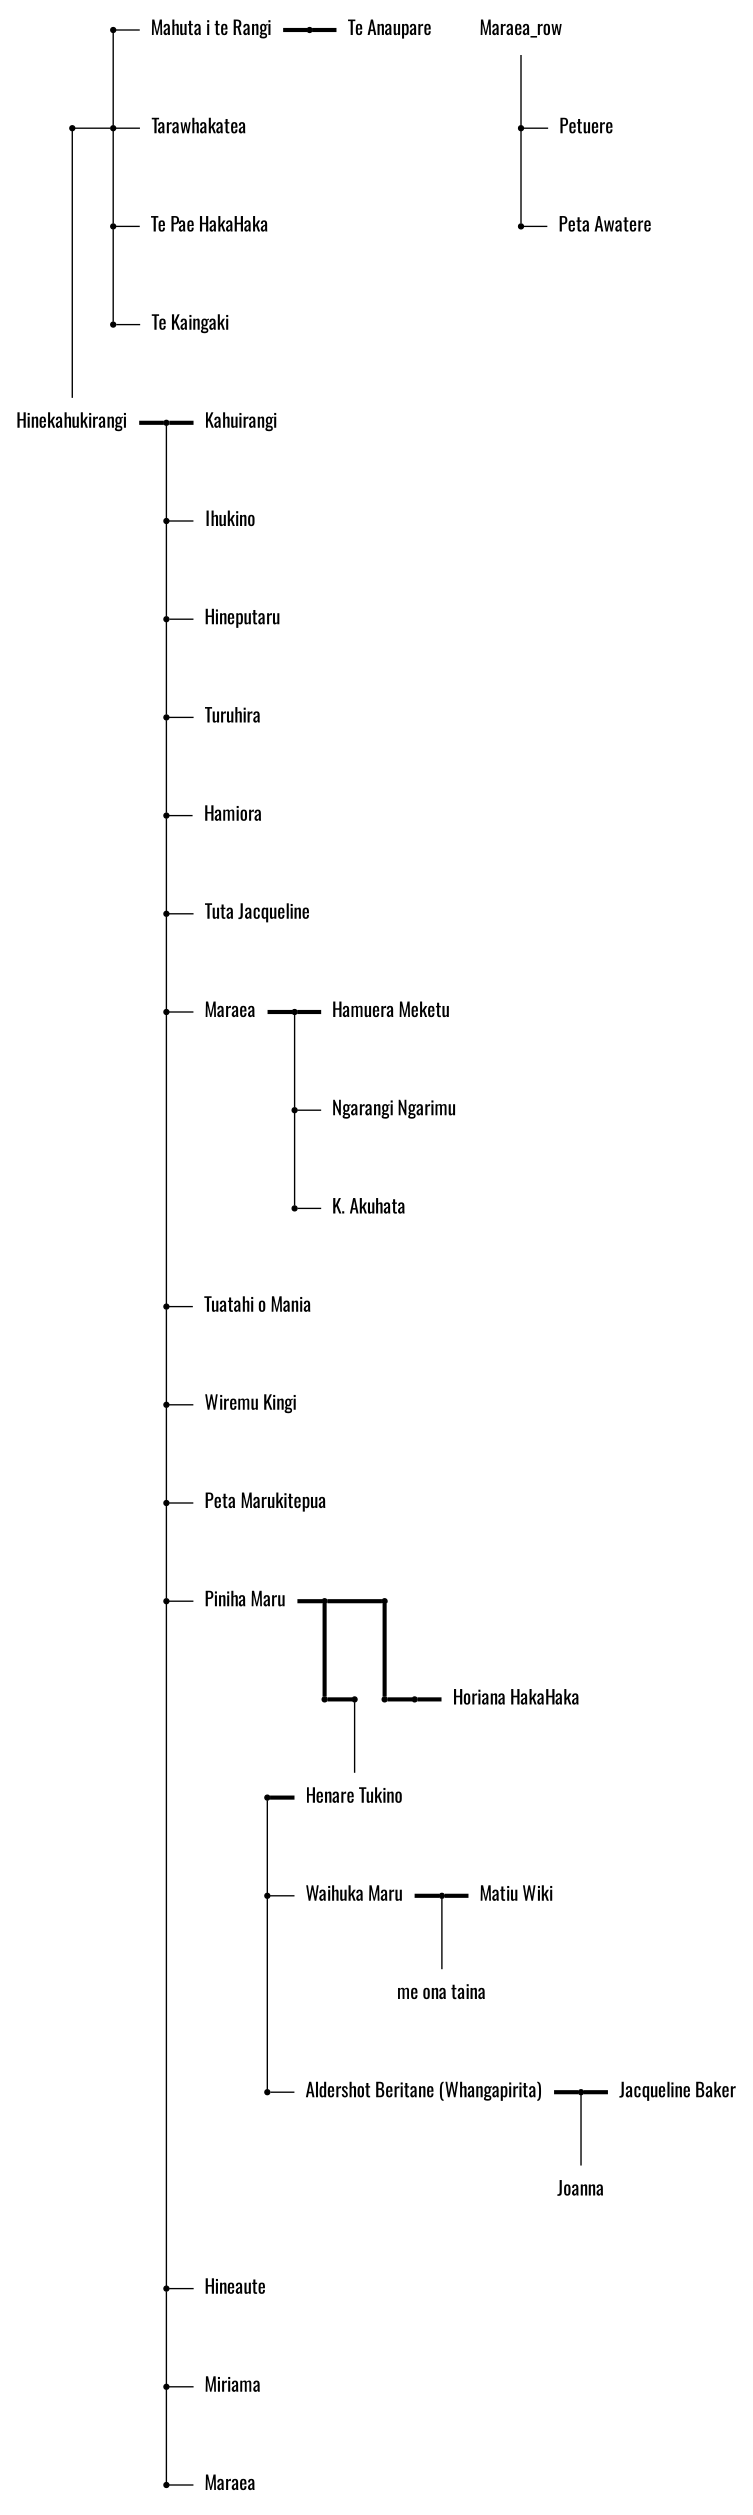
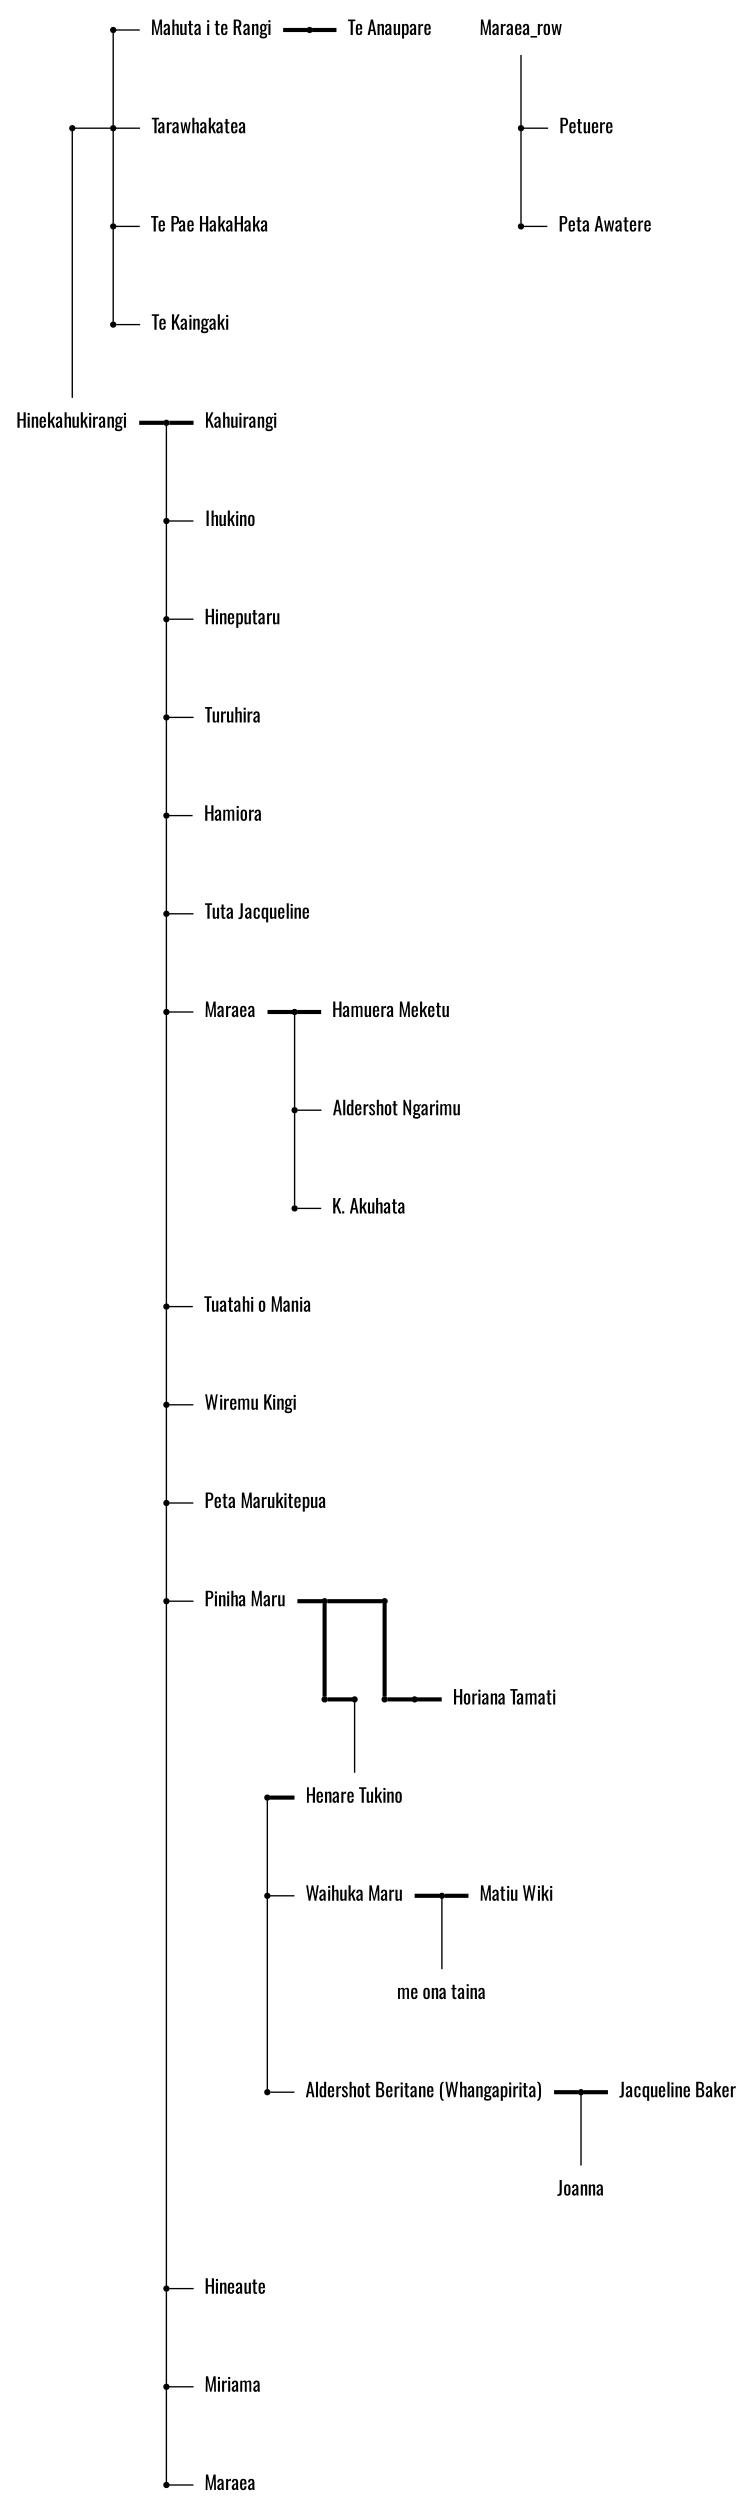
(394, 1110) -> (397, 1110)
(517, 1699) -> (505, 1699)
